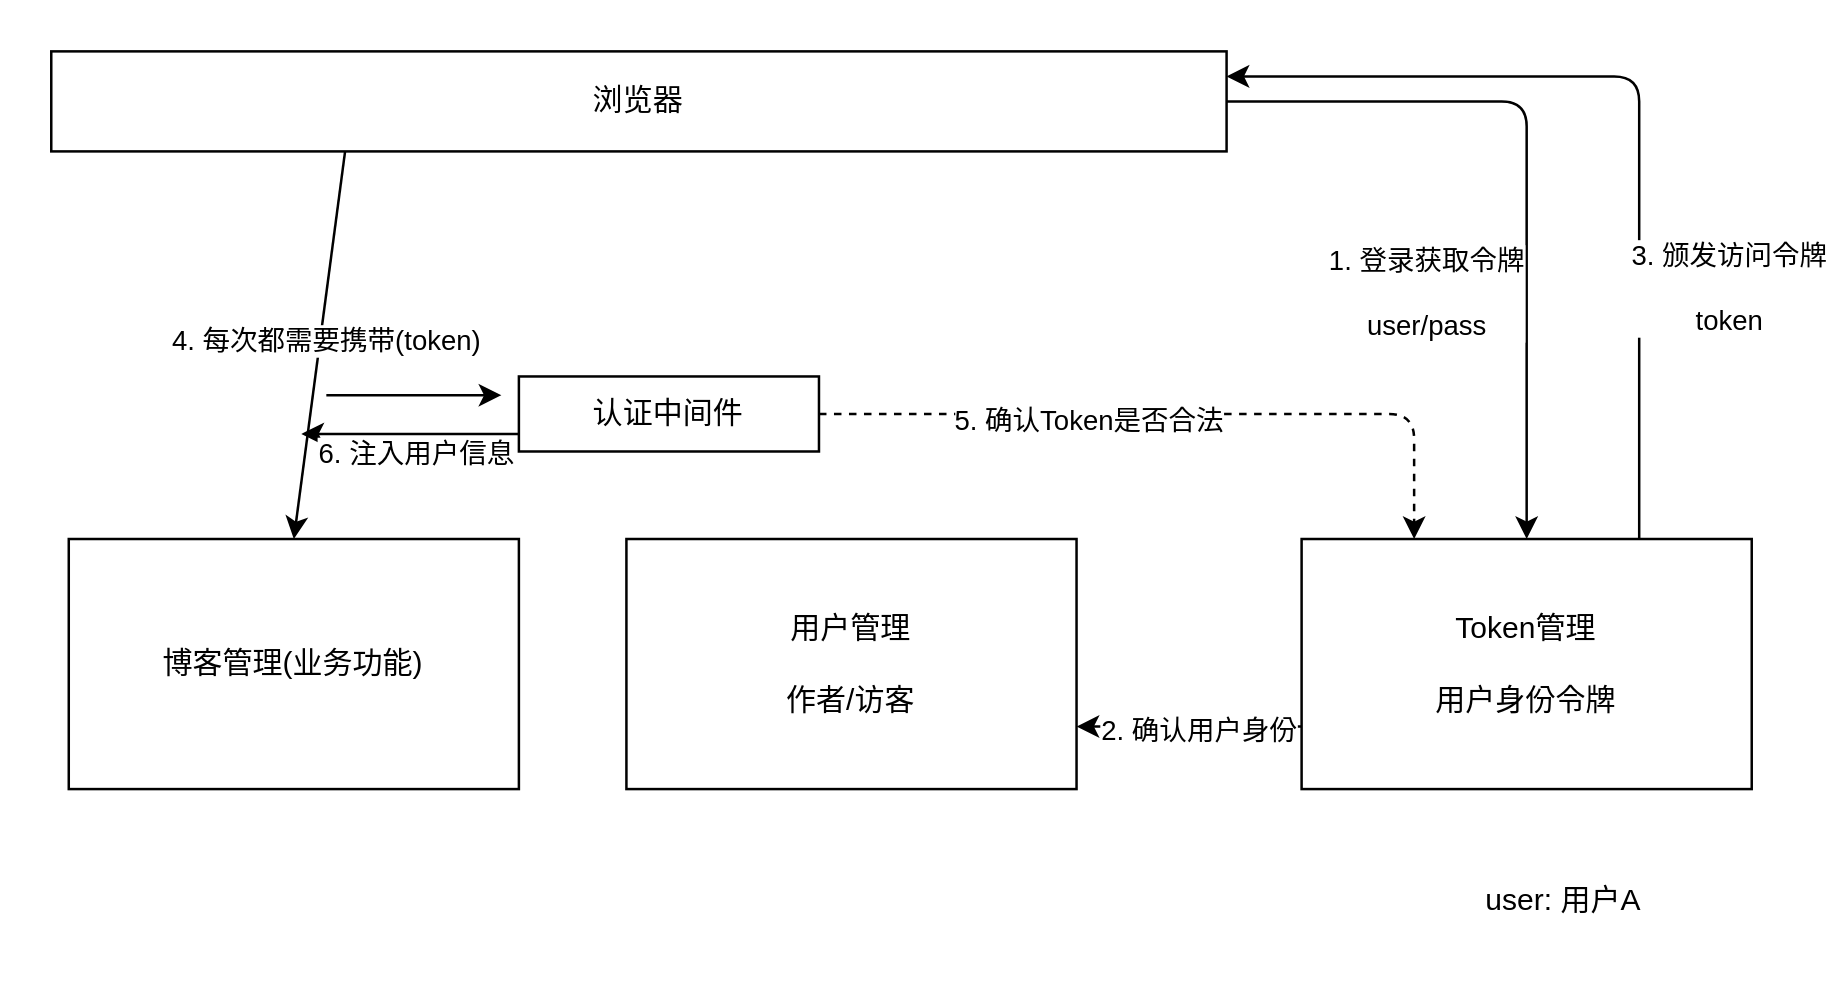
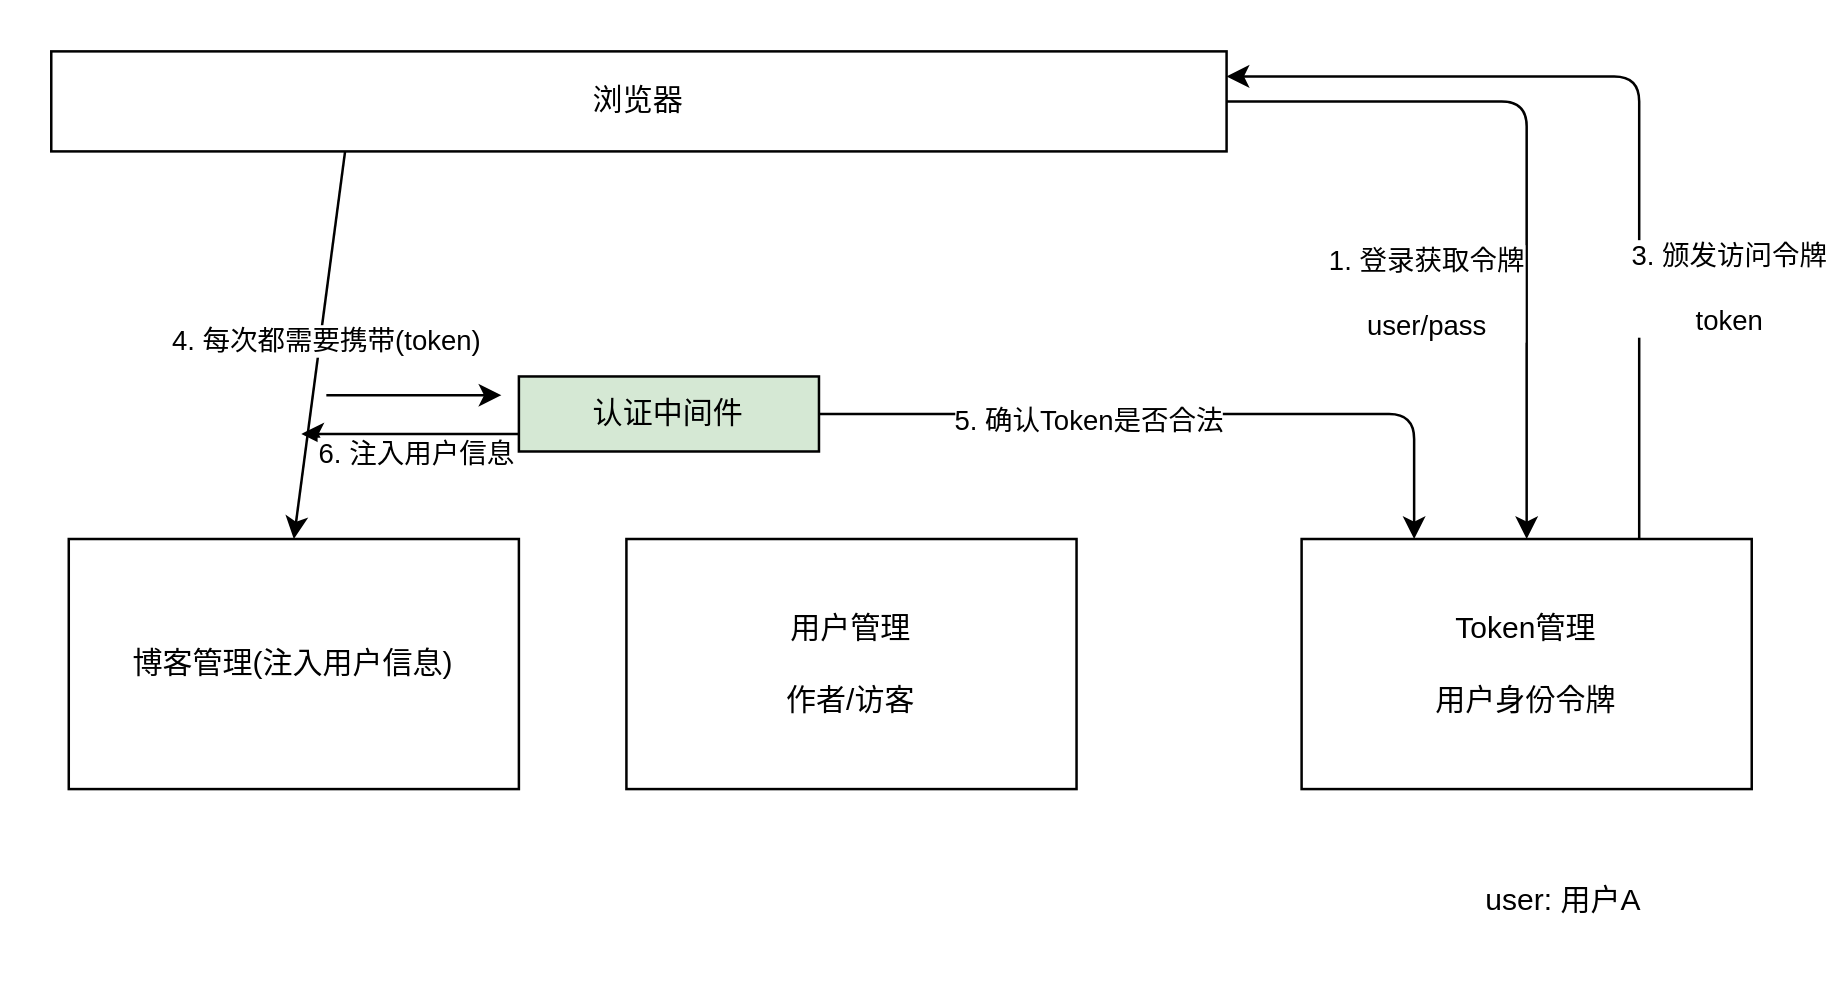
(669, 414) -> (669, 414)
(1360, 414) -> (1360, 414)
(294, 664) -> (294, 664)
(1268, 726) -> none
